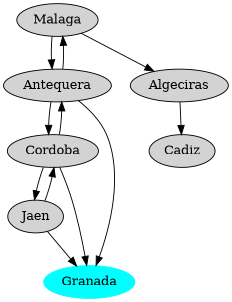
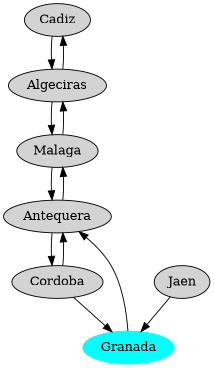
none -> (51, 48)
none -> (51, 114)
(114, 174) -> (118, 279)
(39, 179) -> none
(49, 189) -> none
